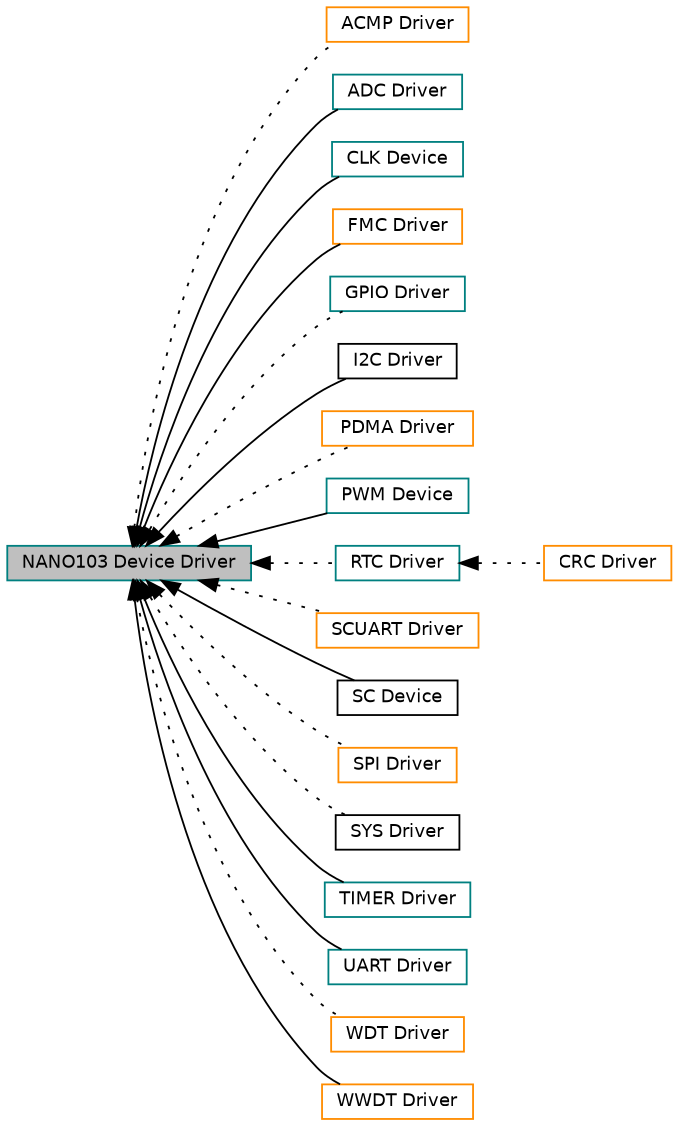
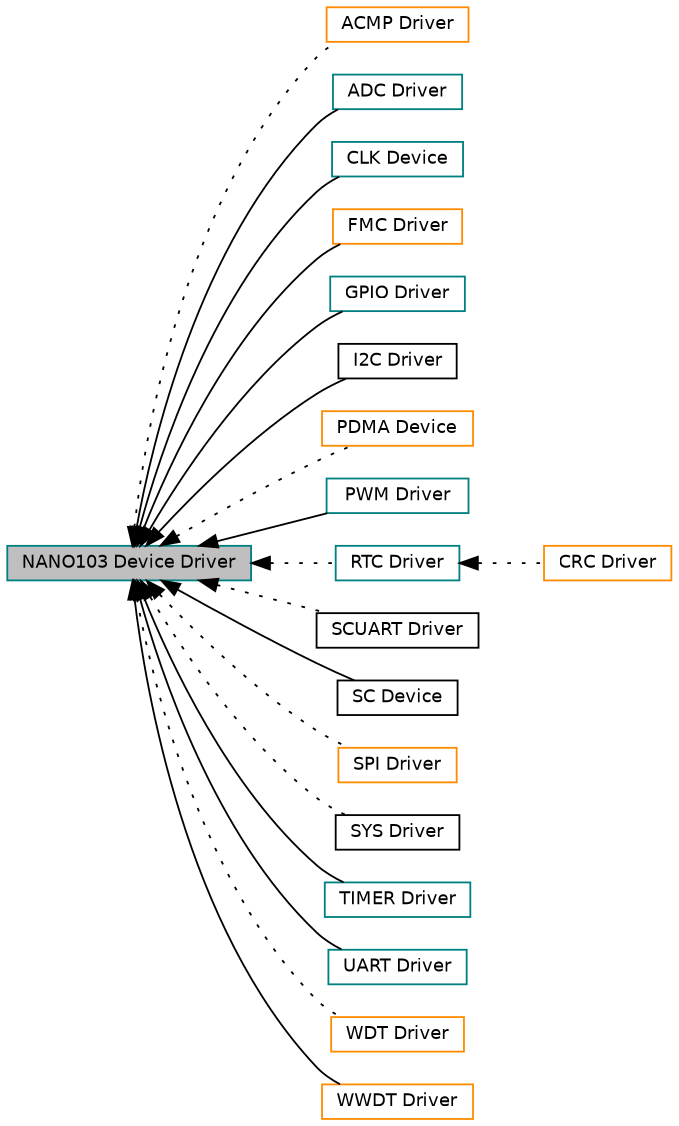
(234, 409) -> (234, 409)
(398, 428) -> (398, 428)
(398, 496) -> (398, 496)
(398, 630) -> (398, 630)
